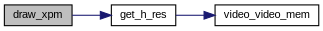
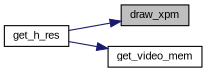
(86, 15) -> (90, 27)
(267, 15) -> (155, 57)
